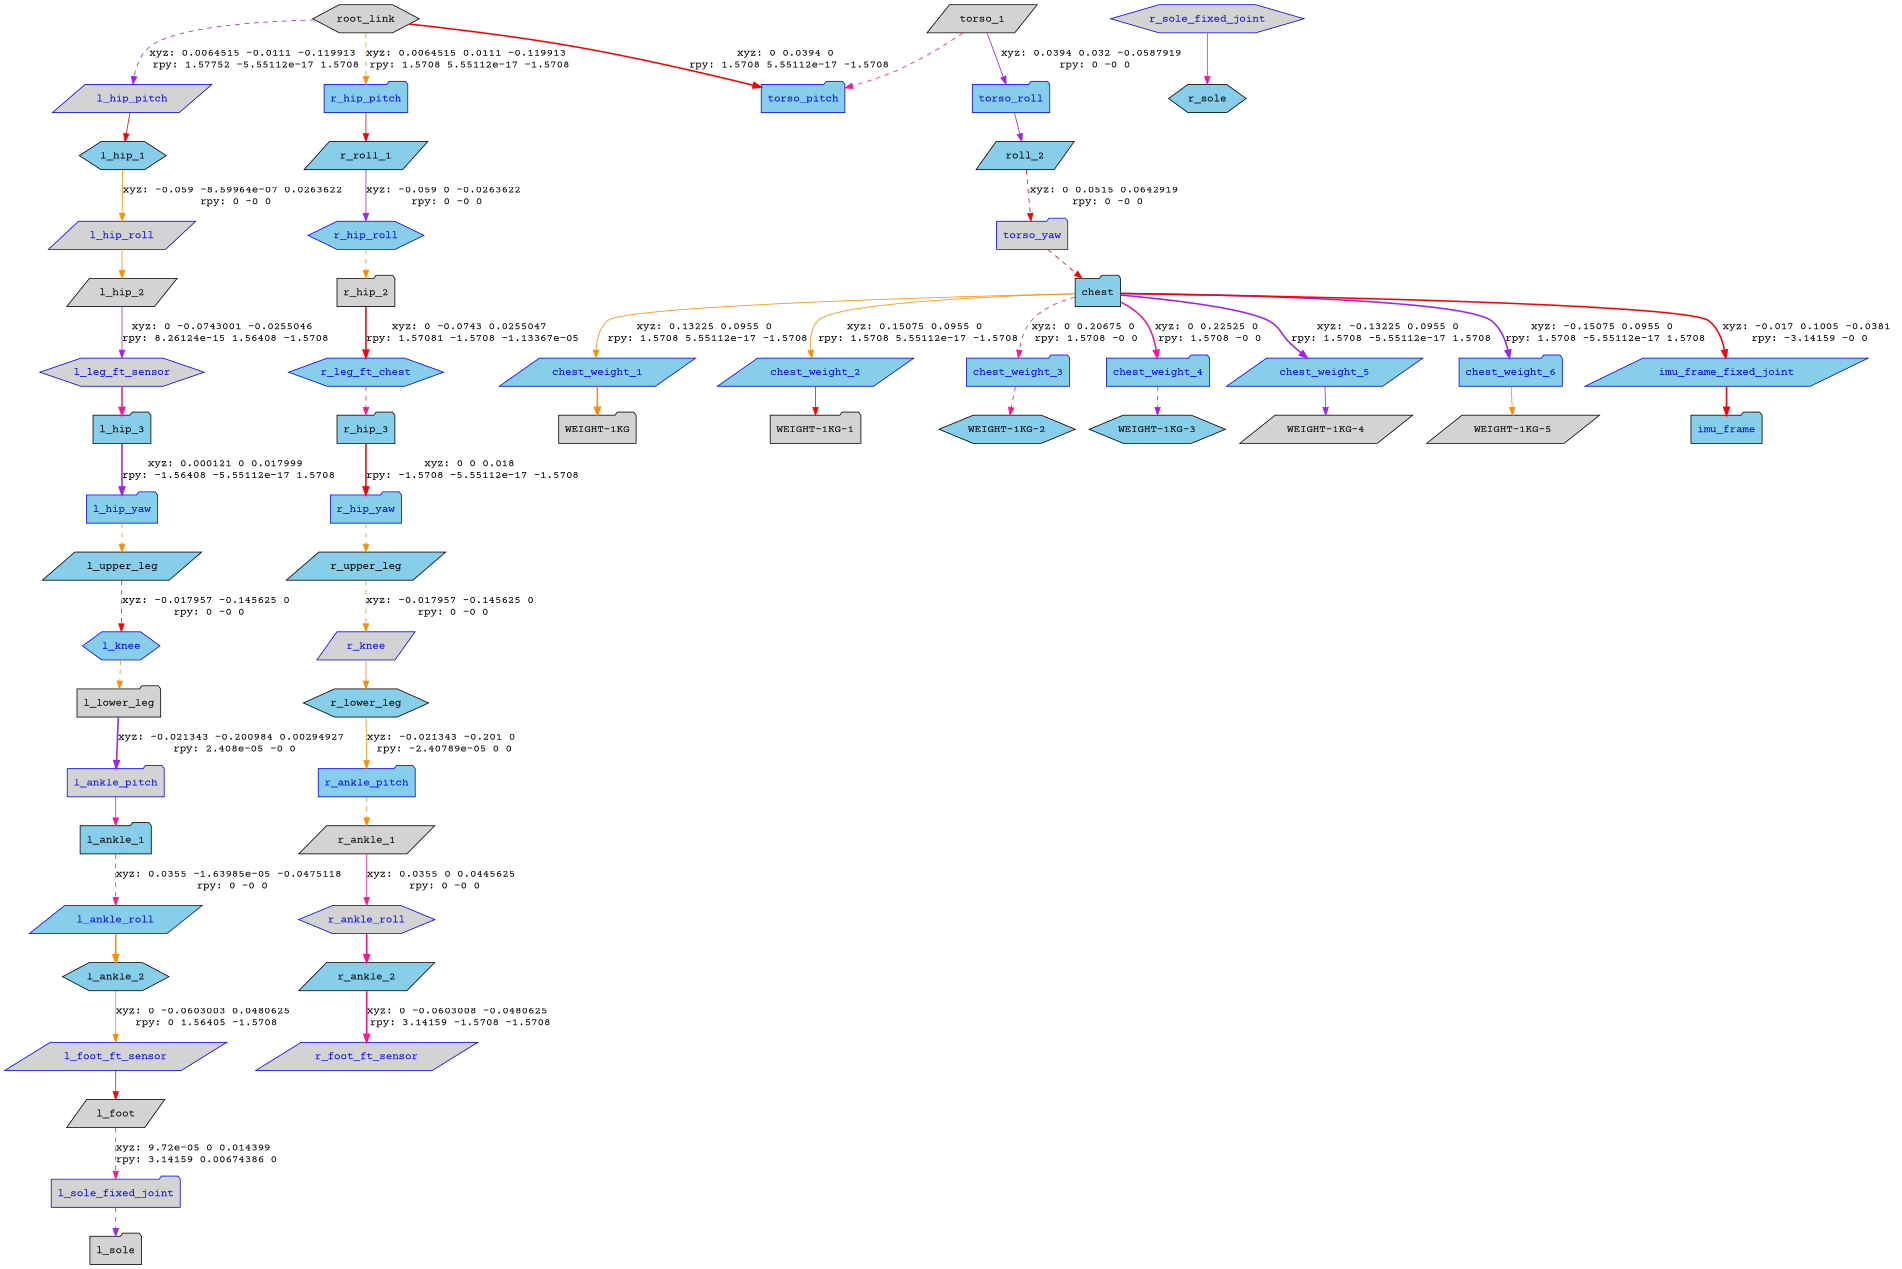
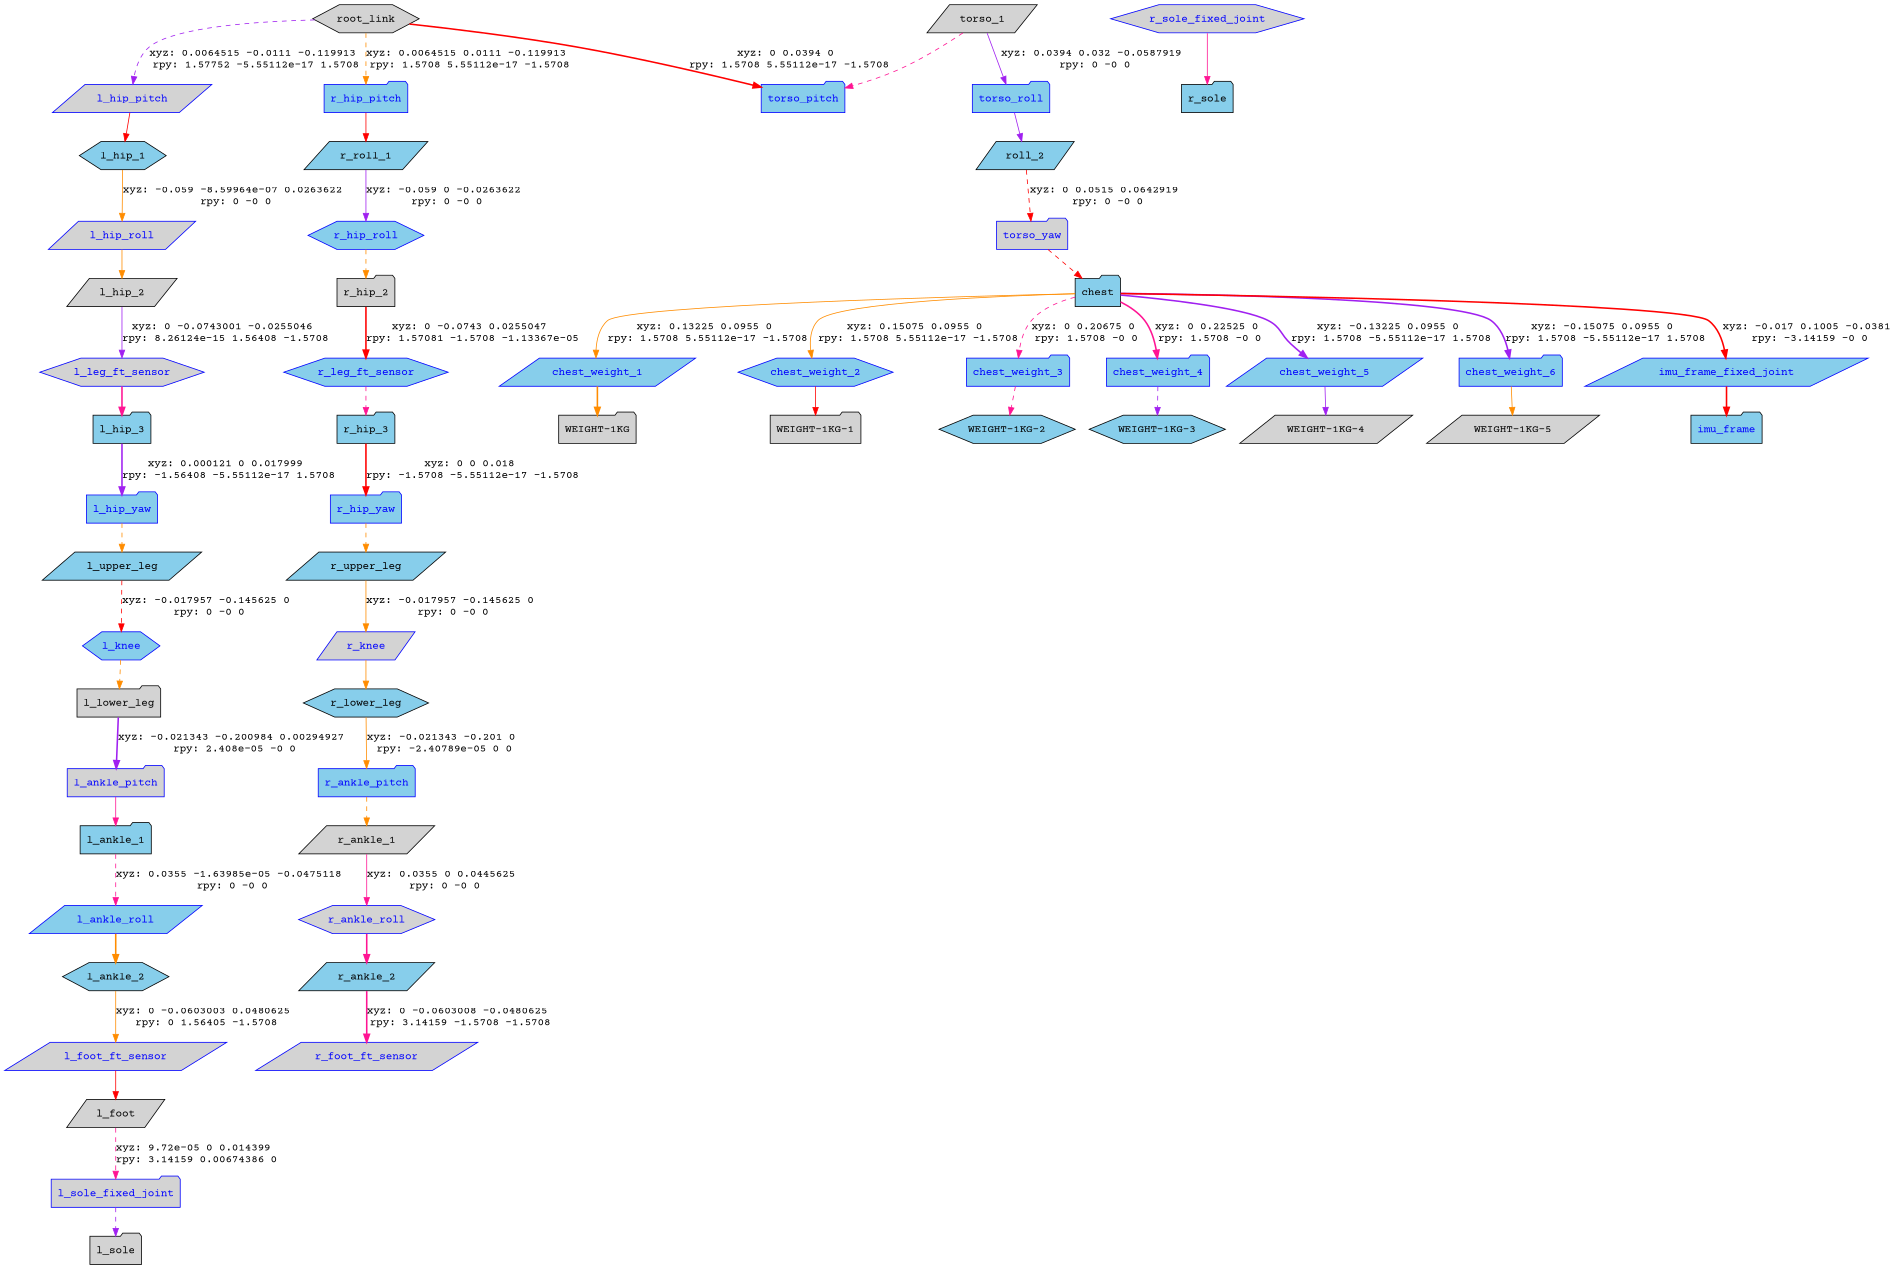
(1207, 99) -> (1207, 99)
(366, 372) -> (366, 372)
(816, 372) -> (816, 372)
(366, 602) -> (366, 602)
